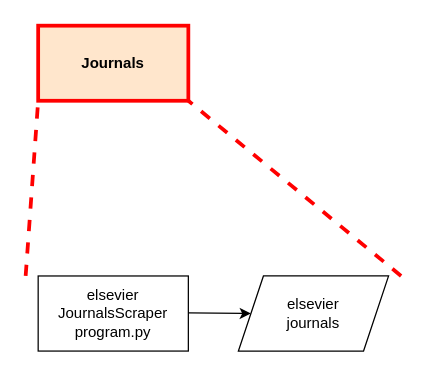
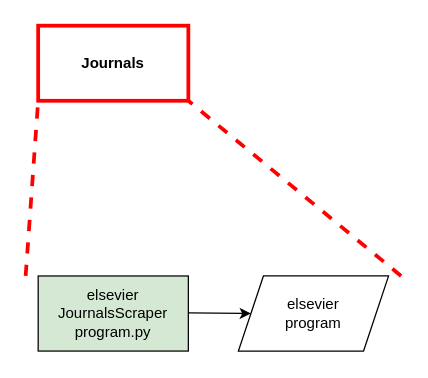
(113, 63) -> (113, 63)
(113, 313) -> (113, 313)
(313, 313) -> (313, 313)
